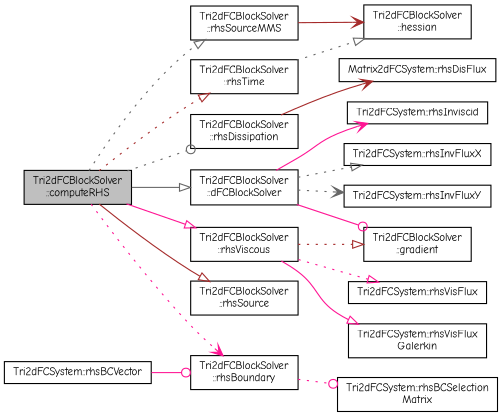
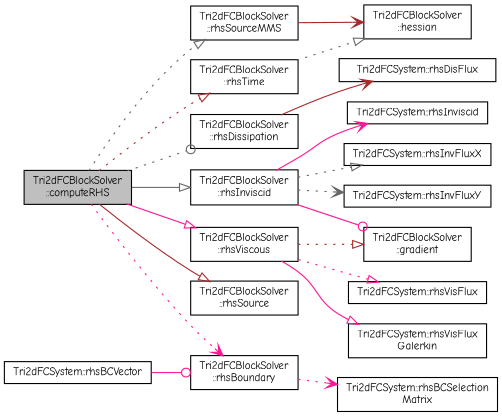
(418, 70) -> (418, 70)
(244, 187) -> (244, 187)
(313, 381) -> (313, 381)
